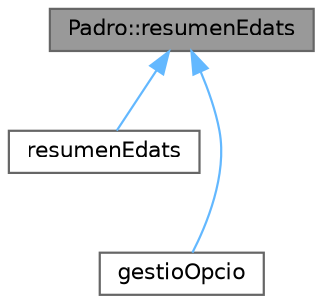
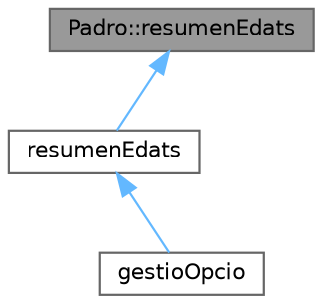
(221, 163) -> (149, 222)
